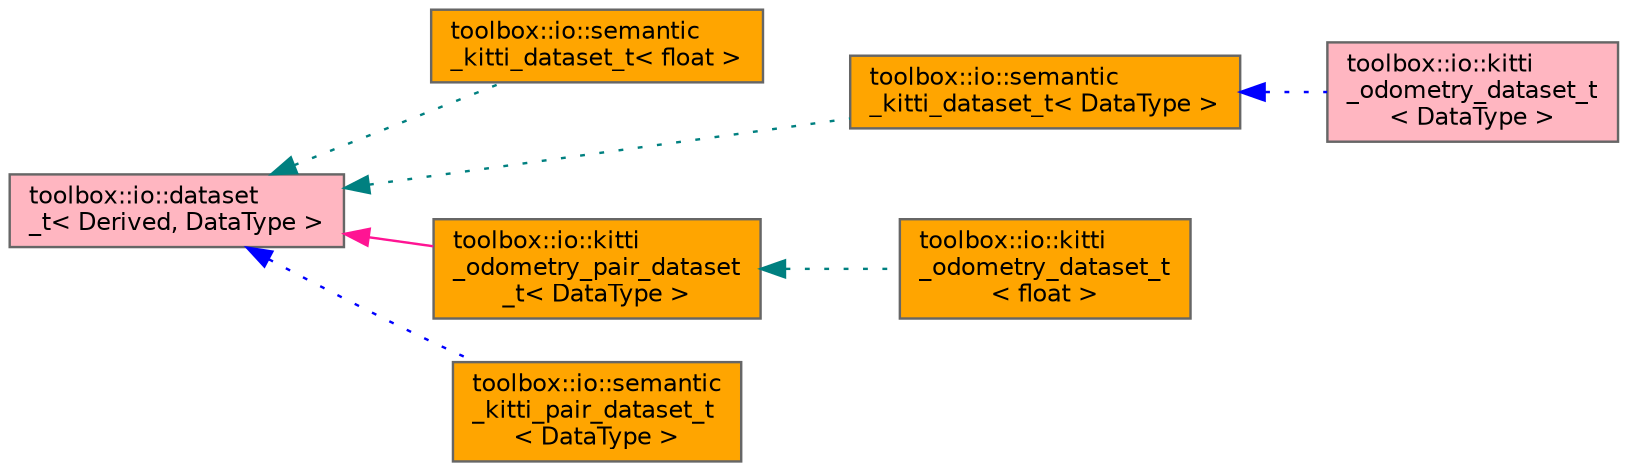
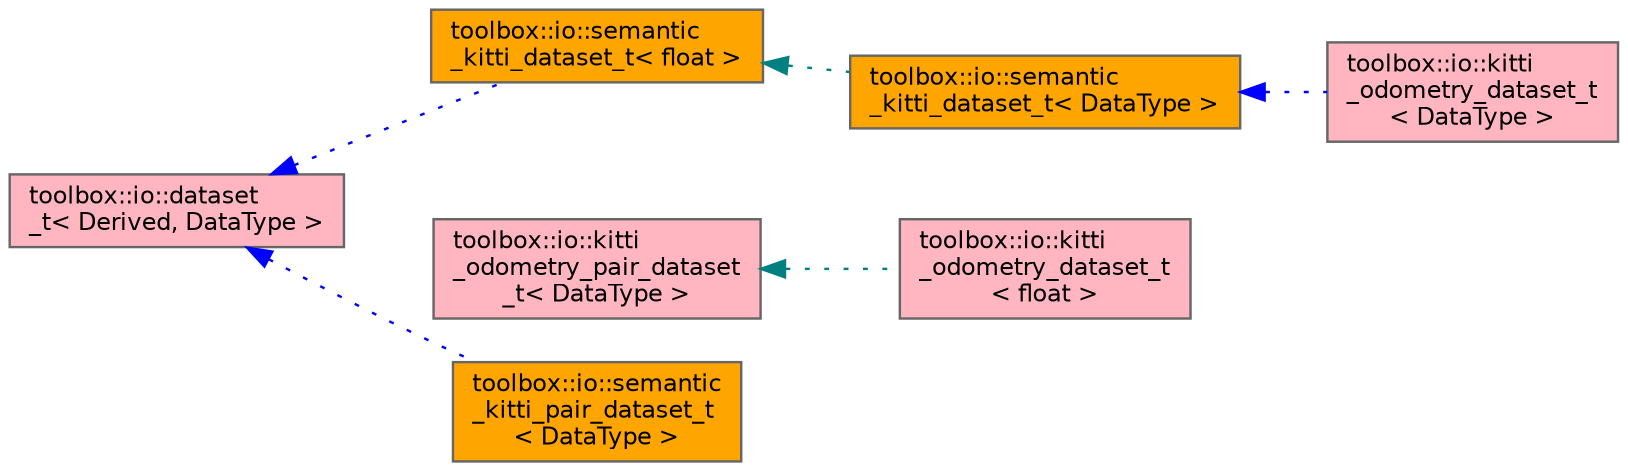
(398, 124) -> (398, 124)
(609, 152) -> (819, 69)
(401, 242) -> none
(597, 269) -> (597, 269)
(1045, 269) -> (1045, 269)
